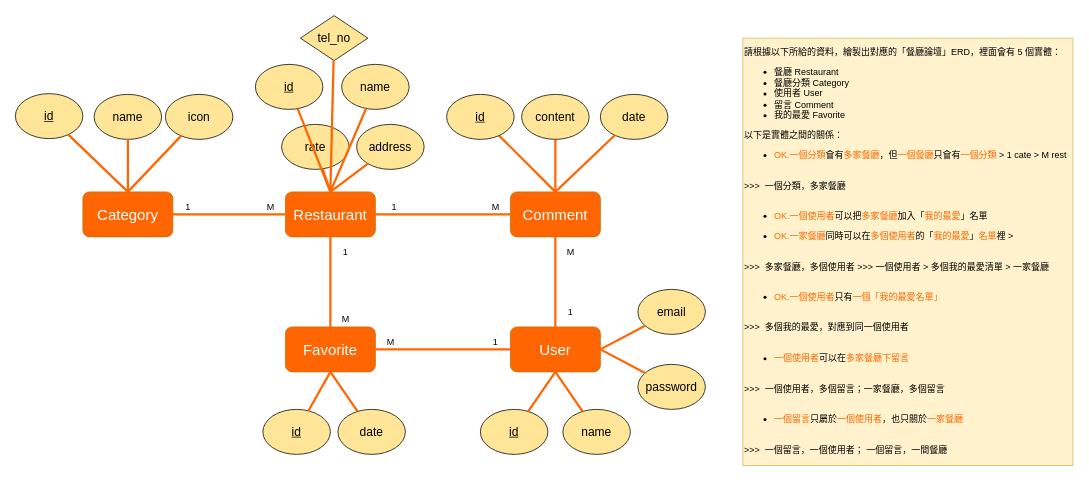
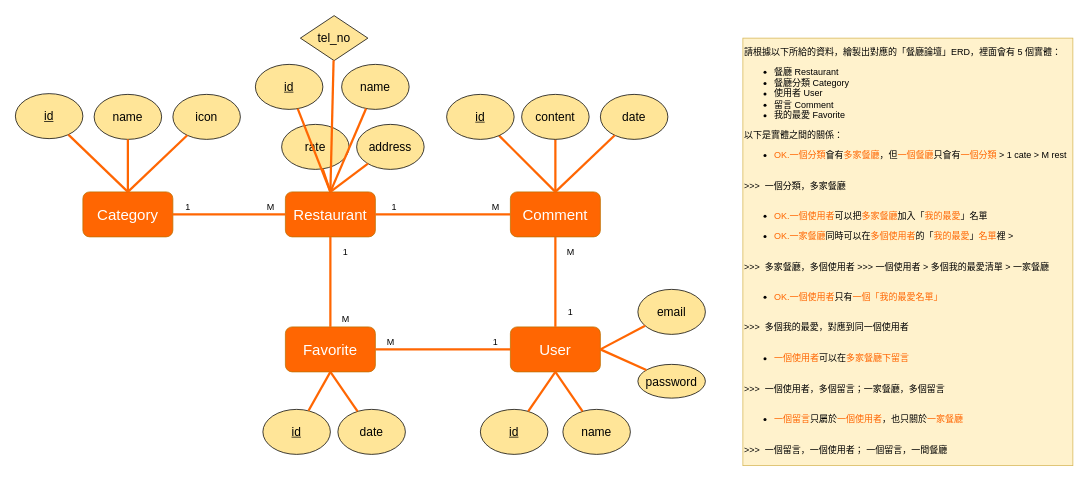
(199, 117) -> (207, 117)
(672, 387) -> (672, 381)
